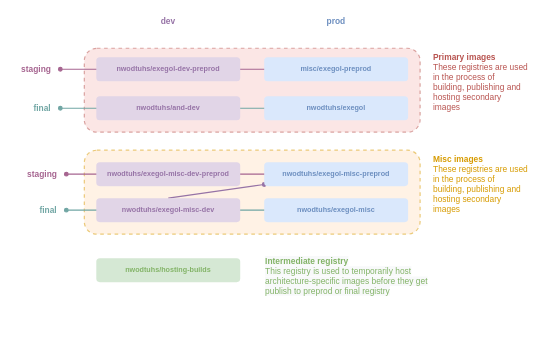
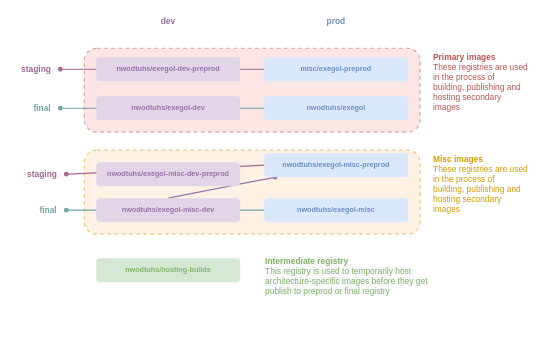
(168, 108) -> (168, 108)
(336, 174) -> (336, 165)
